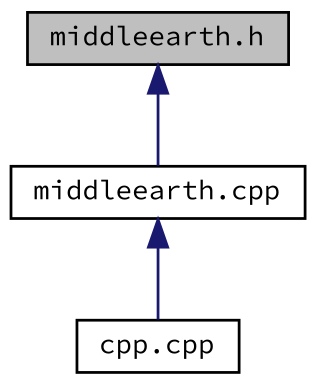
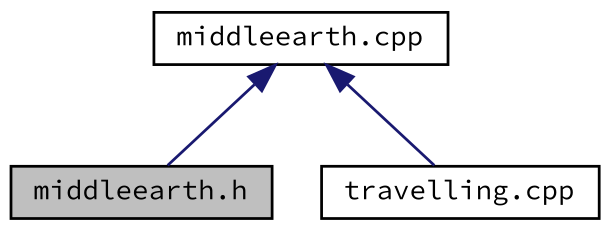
(158, 130) -> (211, 125)
(158, 346) -> (460, 192)
